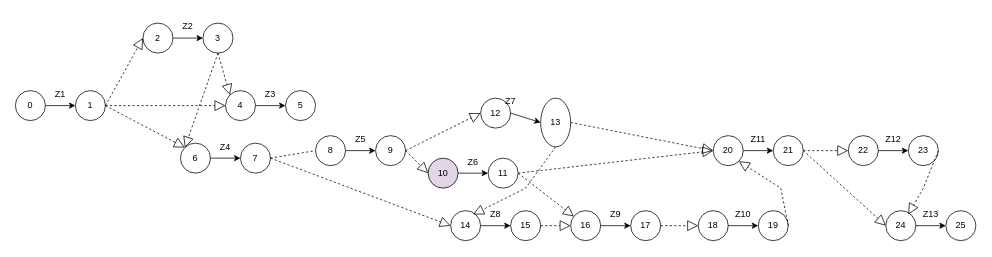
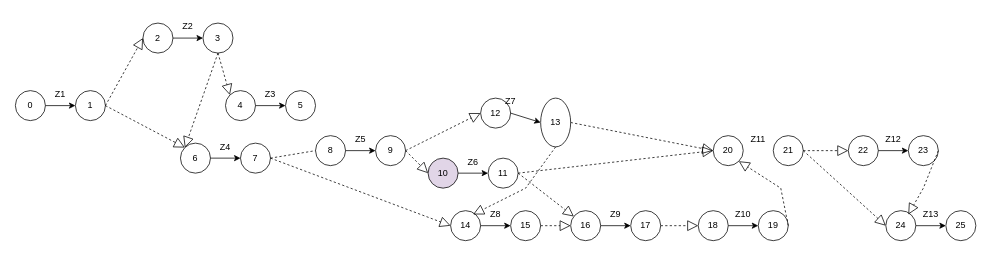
(162, 105) -> none
(755, 150) -> none
